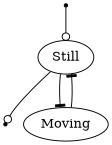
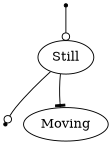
(72, 93) -> none
